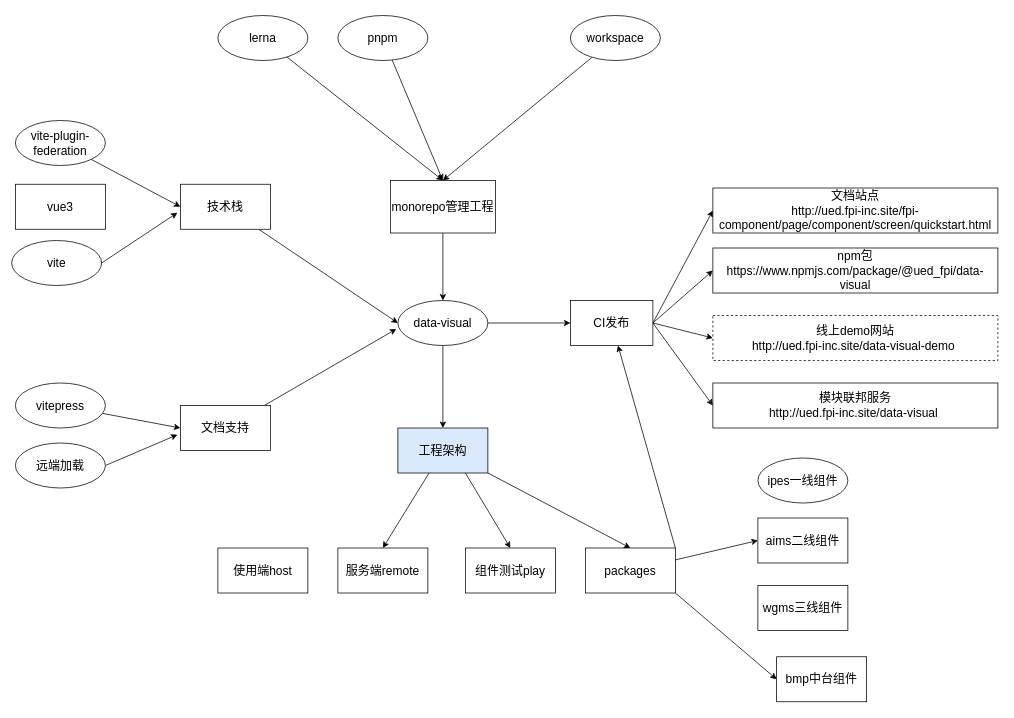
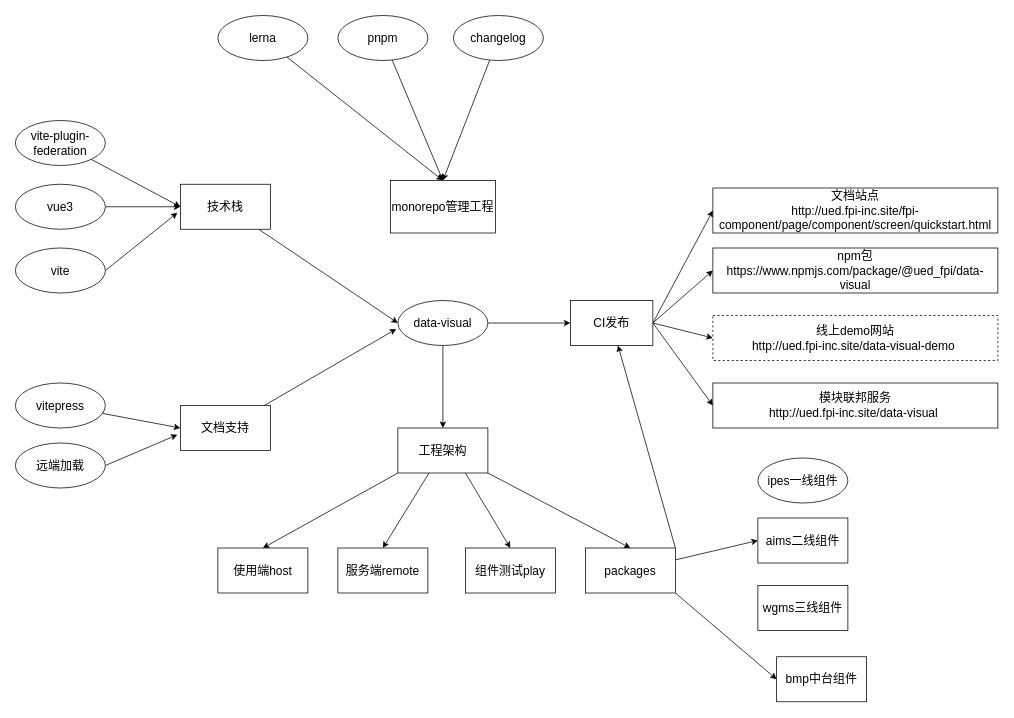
none -> (498, 38)
(615, 38) -> none
none -> (468, 117)
(519, 117) -> none
(60, 207) -> (60, 207)
none -> (140, 207)
(57, 263) -> (60, 270)
(443, 294) -> none
(443, 450) -> (443, 450)
none -> (333, 509)
